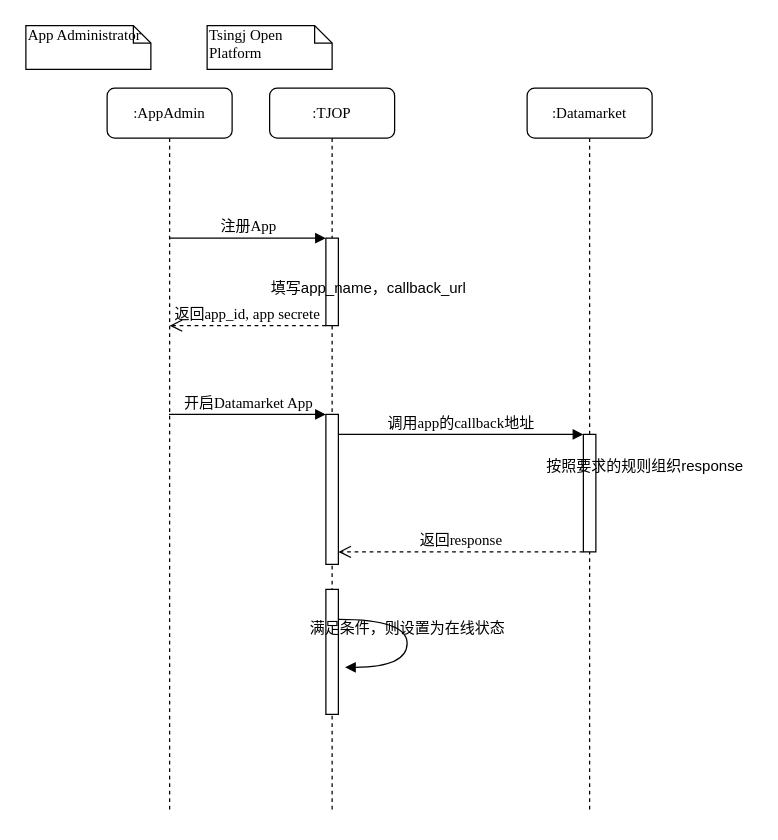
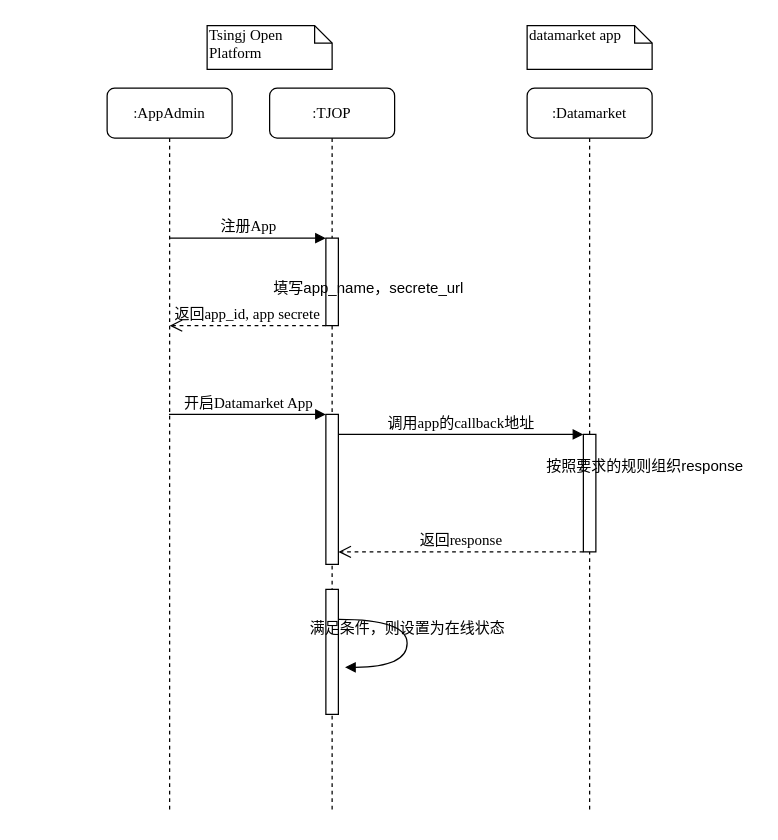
(88, 48) -> none
none -> (589, 48)
(369, 288) -> (369, 288)
